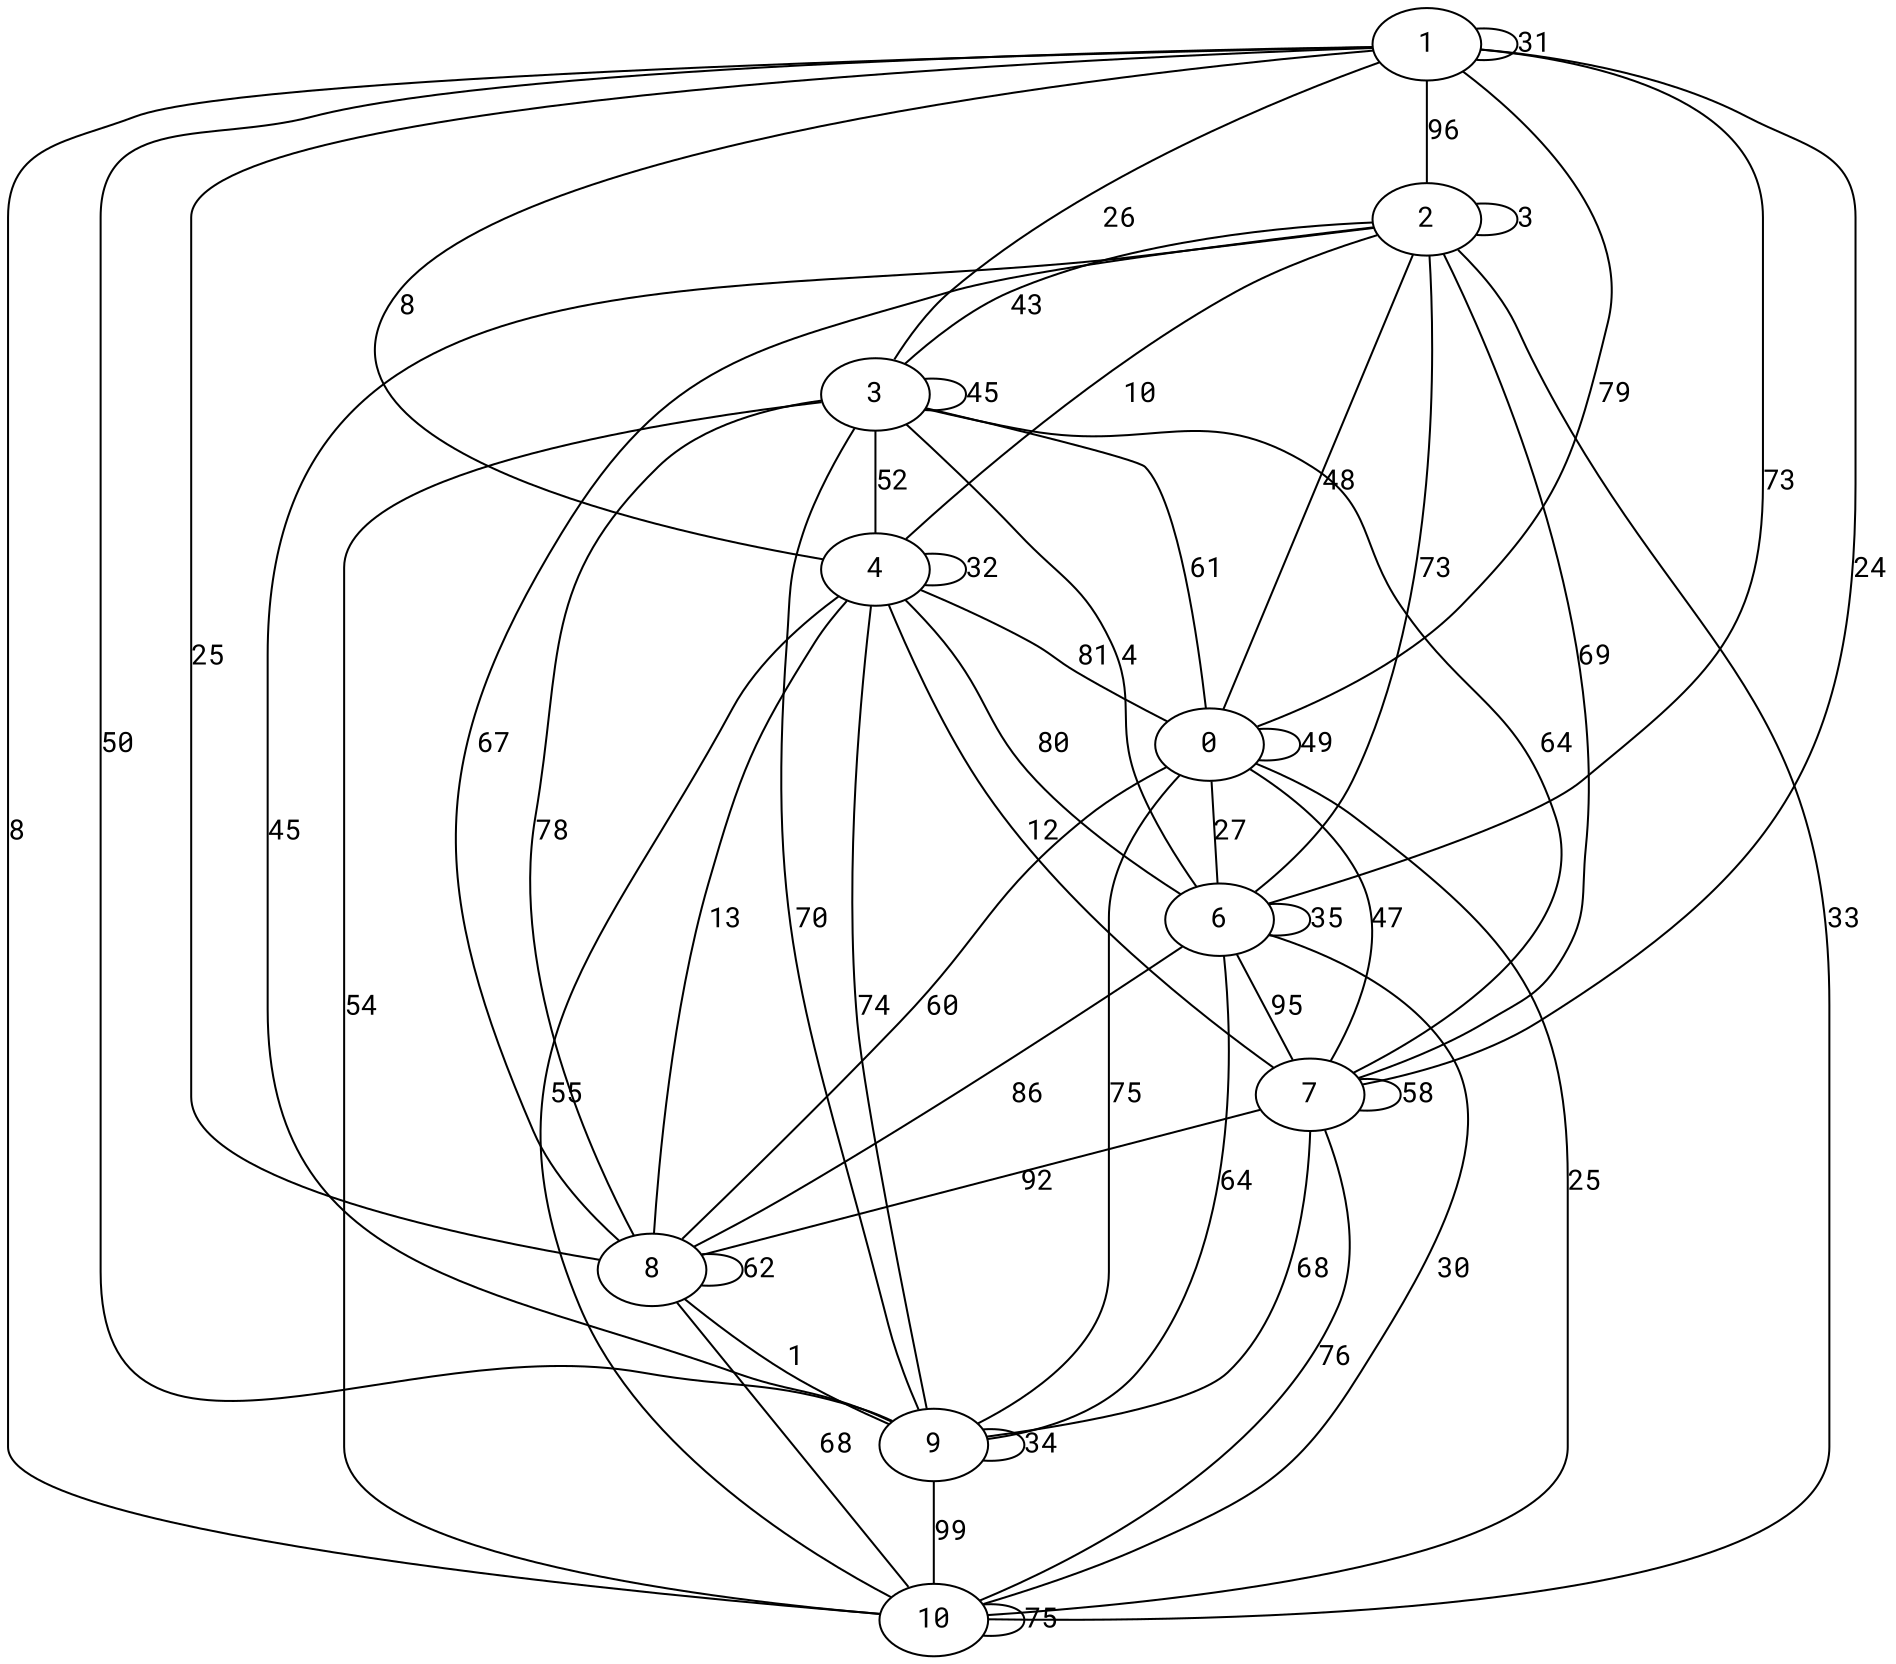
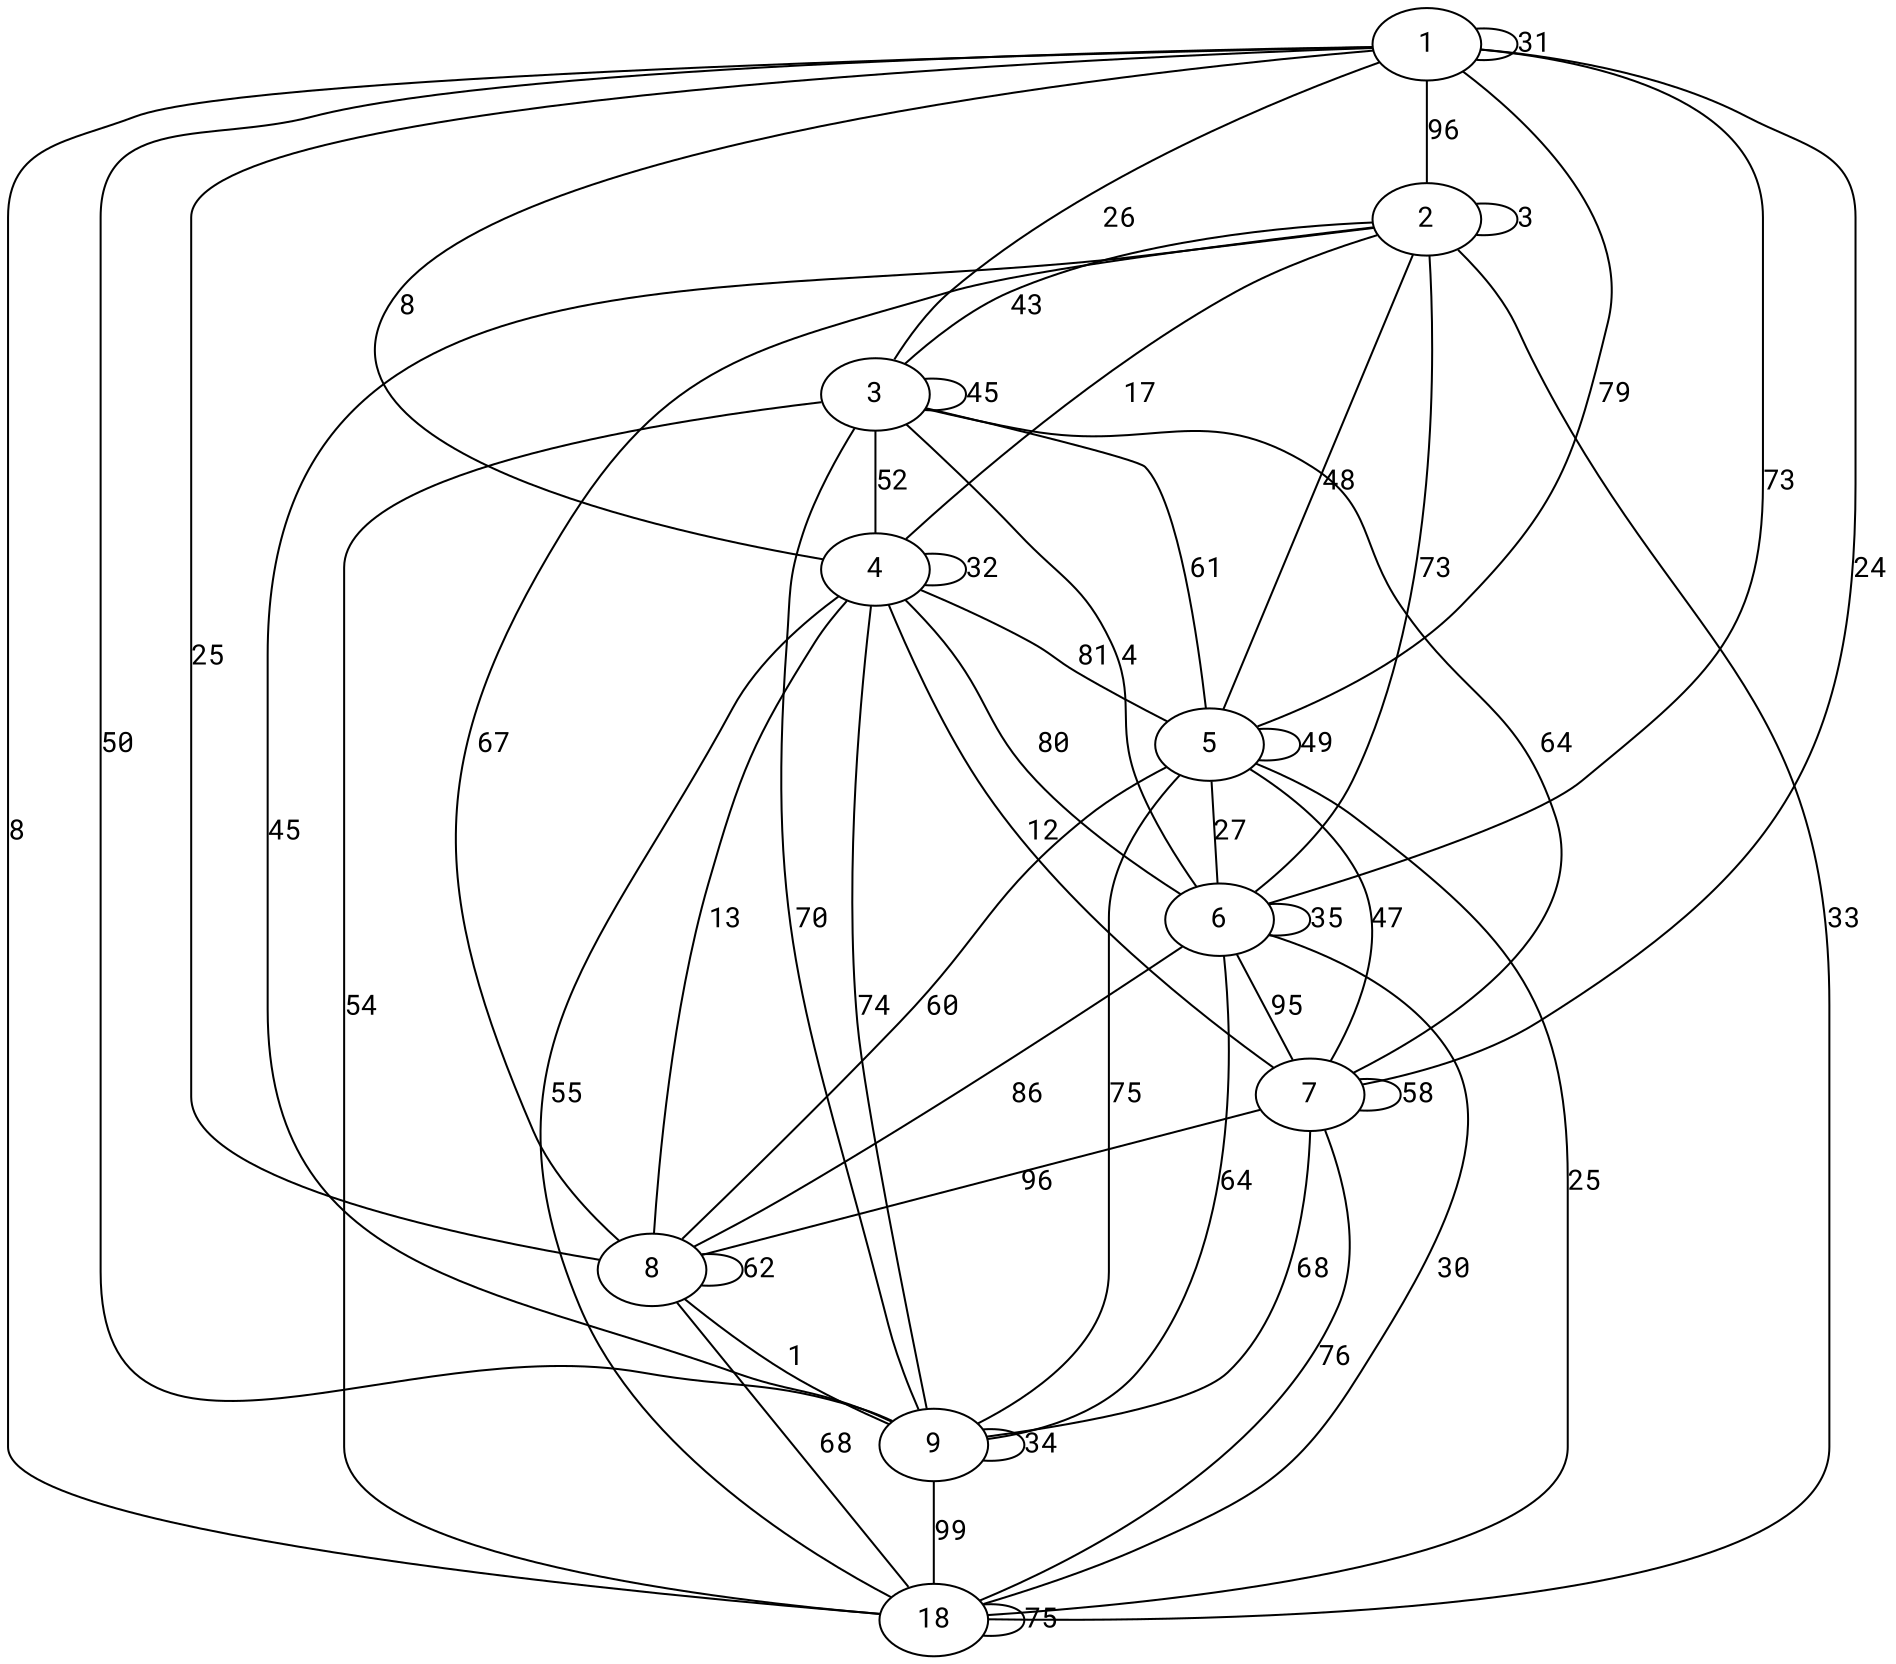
(1140, 394) -> (1140, 394)
(1584, 717) -> none
(1210, 745) -> (1210, 745)
(544, 756) -> none
(1037, 1182) -> (1037, 1182)
(934, 1620) -> (934, 1620)
